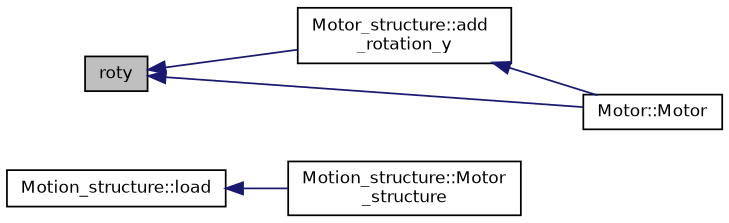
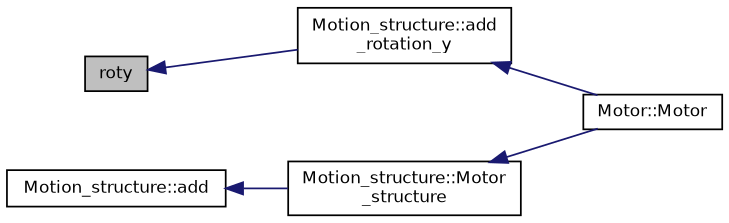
(405, 36) -> (405, 36)
(374, 92) -> (552, 143)
(116, 188) -> (116, 188)
